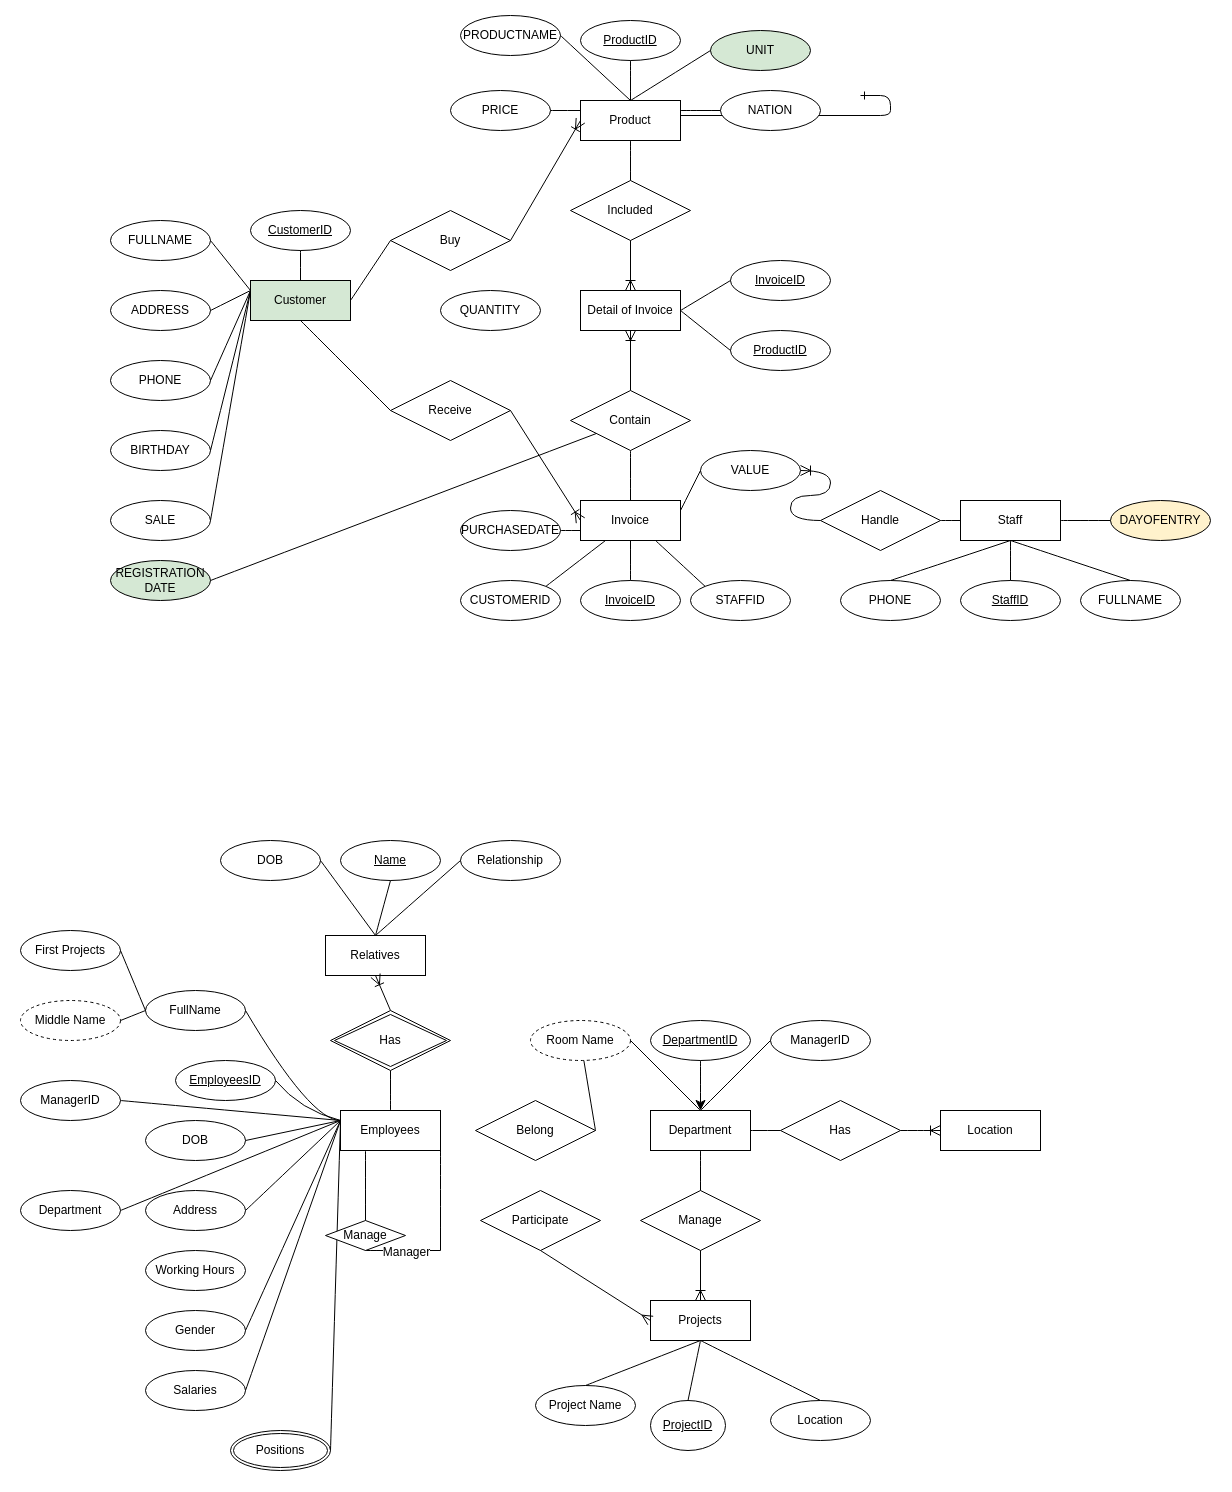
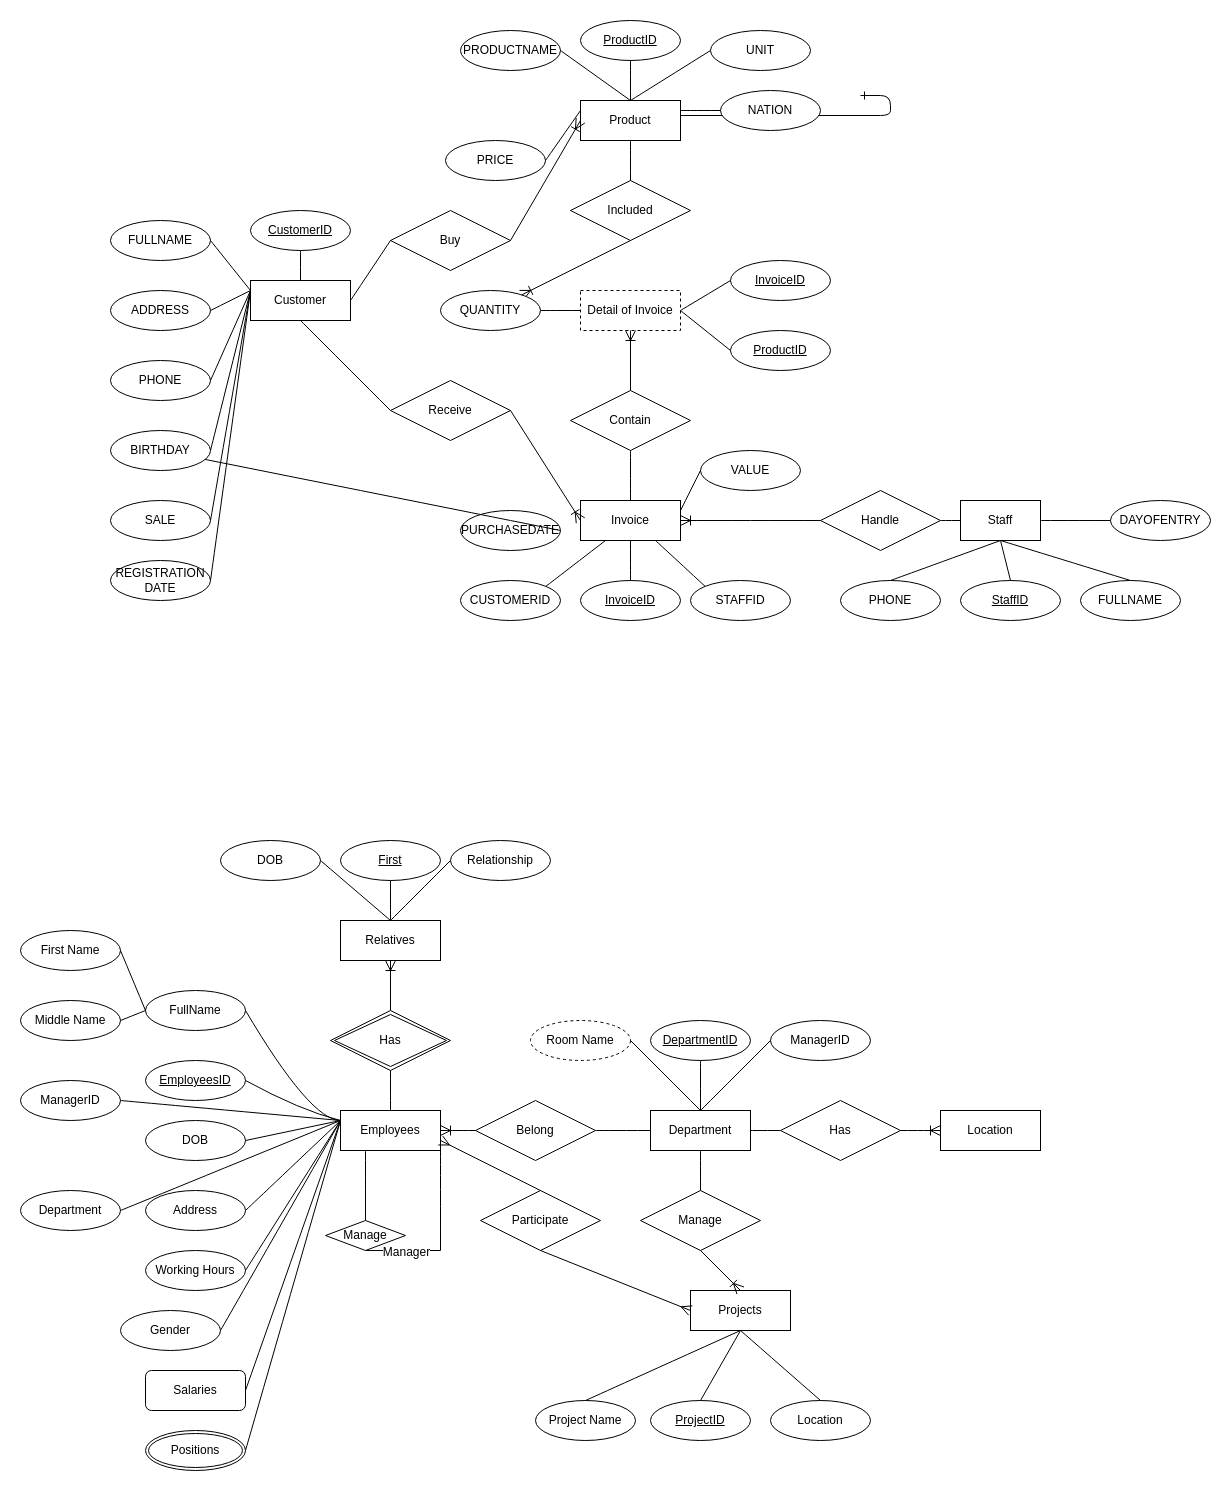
(511, 36) -> (511, 51)
(761, 51) -> (761, 51)
(501, 111) -> (496, 161)
(631, 266) -> (577, 267)
(301, 301) -> (301, 301)
none -> (560, 311)
(631, 311) -> (631, 311)
(815, 495) -> (746, 521)
(404, 507) -> (230, 441)
(1011, 521) -> (1001, 521)
(1161, 521) -> (1161, 521)
(570, 531) -> (382, 495)
(161, 581) -> (161, 581)
(391, 861) -> (391, 861)
(511, 861) -> (501, 861)
(71, 951) -> (71, 951)
(376, 956) -> (391, 941)
(71, 1021) -> (71, 1021)
(226, 1081) -> (196, 1081)
(590, 1095) -> (623, 1131)
(701, 1101) -> (701, 1103)
none -> (458, 1131)
none -> (491, 1166)
none -> (281, 1214)
(701, 1321) -> (741, 1311)
(196, 1331) -> (171, 1331)
(196, 1391) -> (196, 1391)
(586, 1406) -> (586, 1421)
(688, 1426) -> (701, 1421)
(281, 1451) -> (196, 1451)
